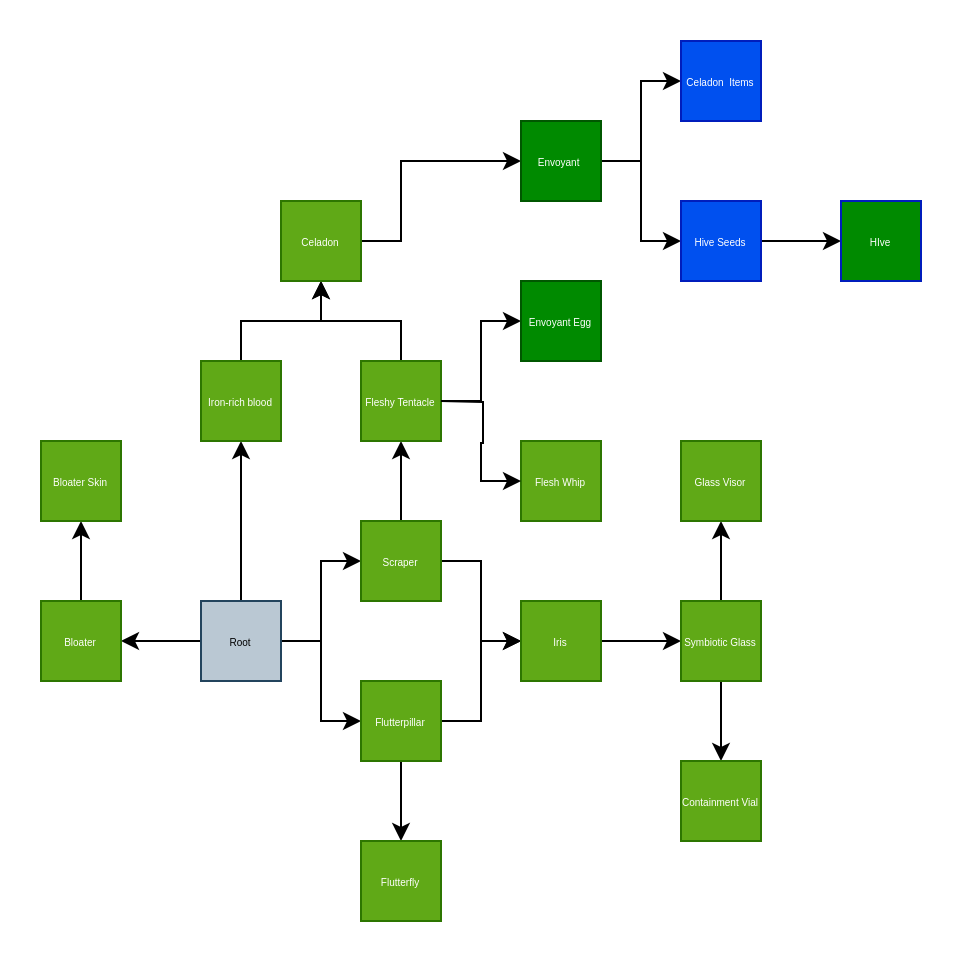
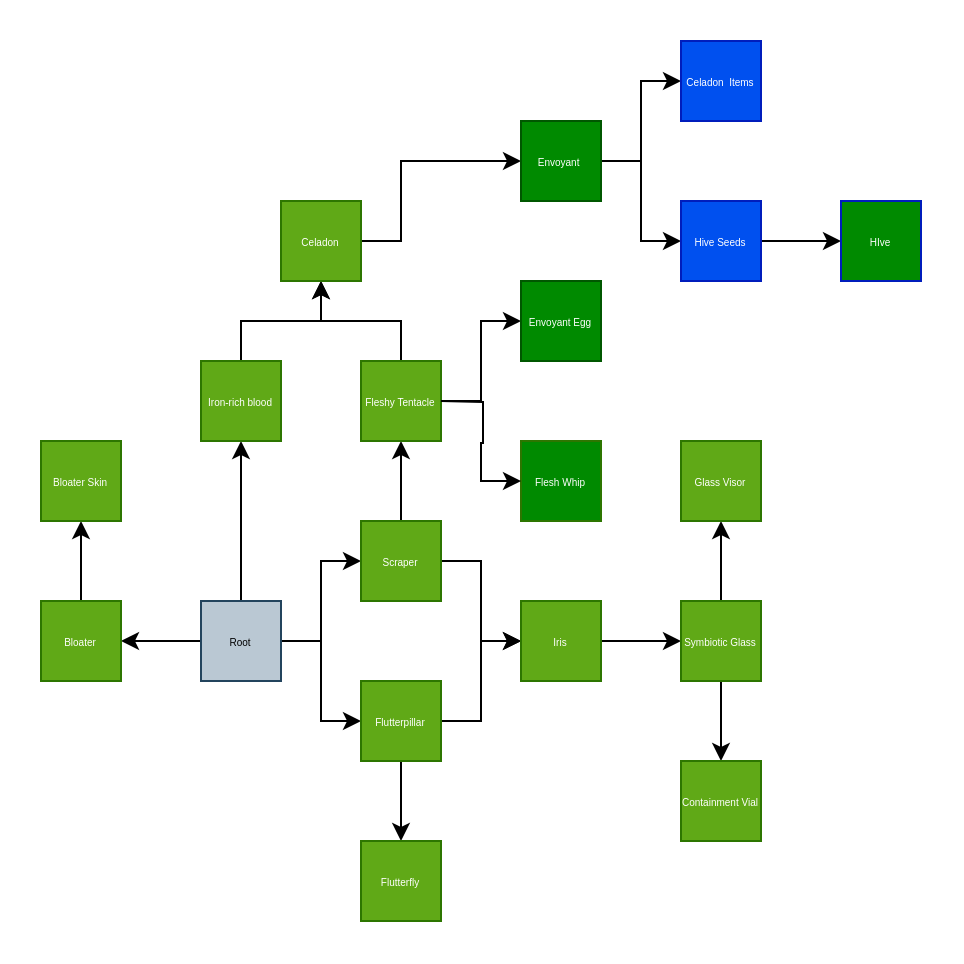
(561, 481) -> (561, 481)
